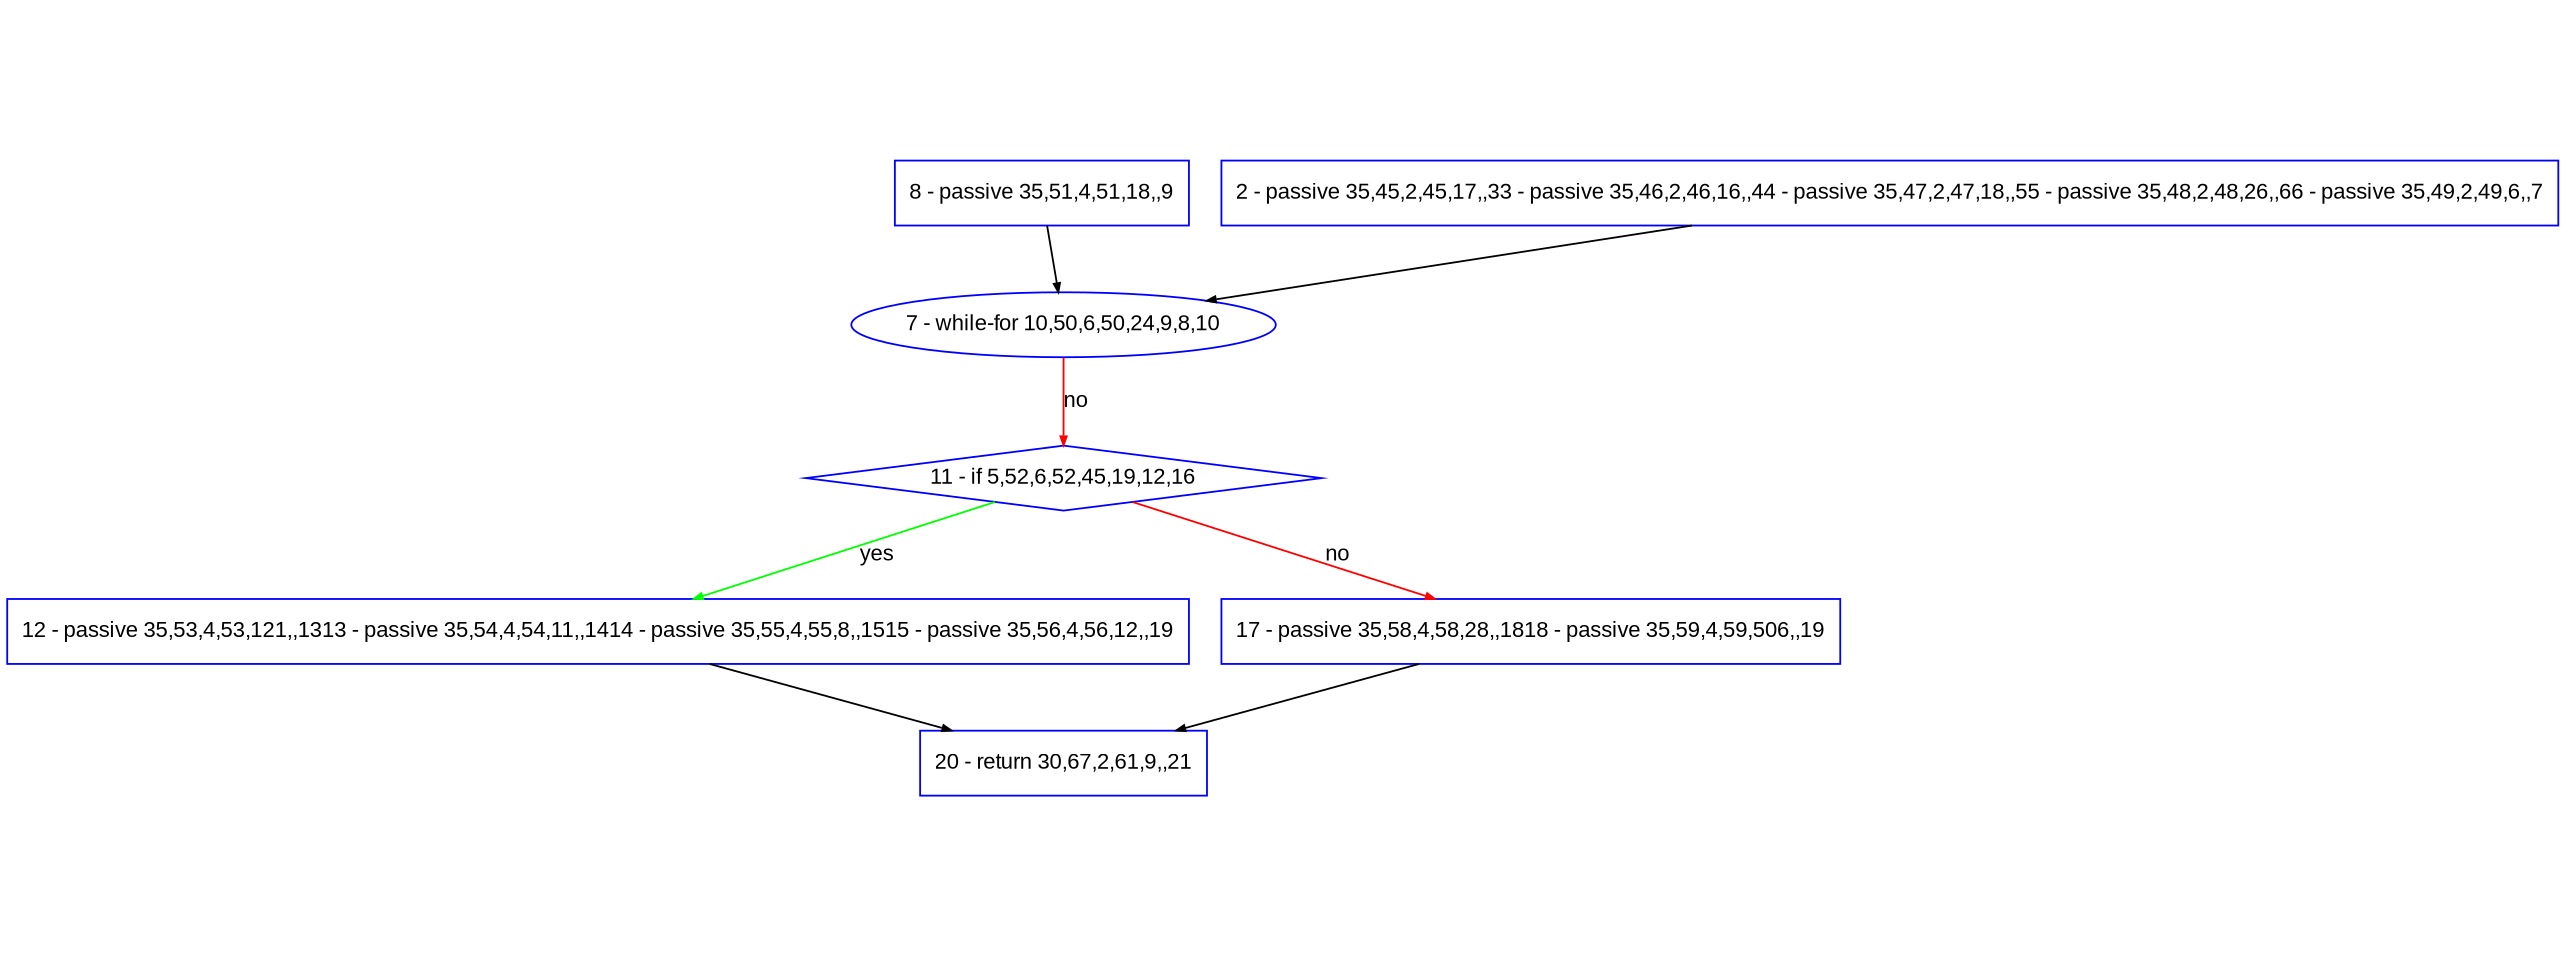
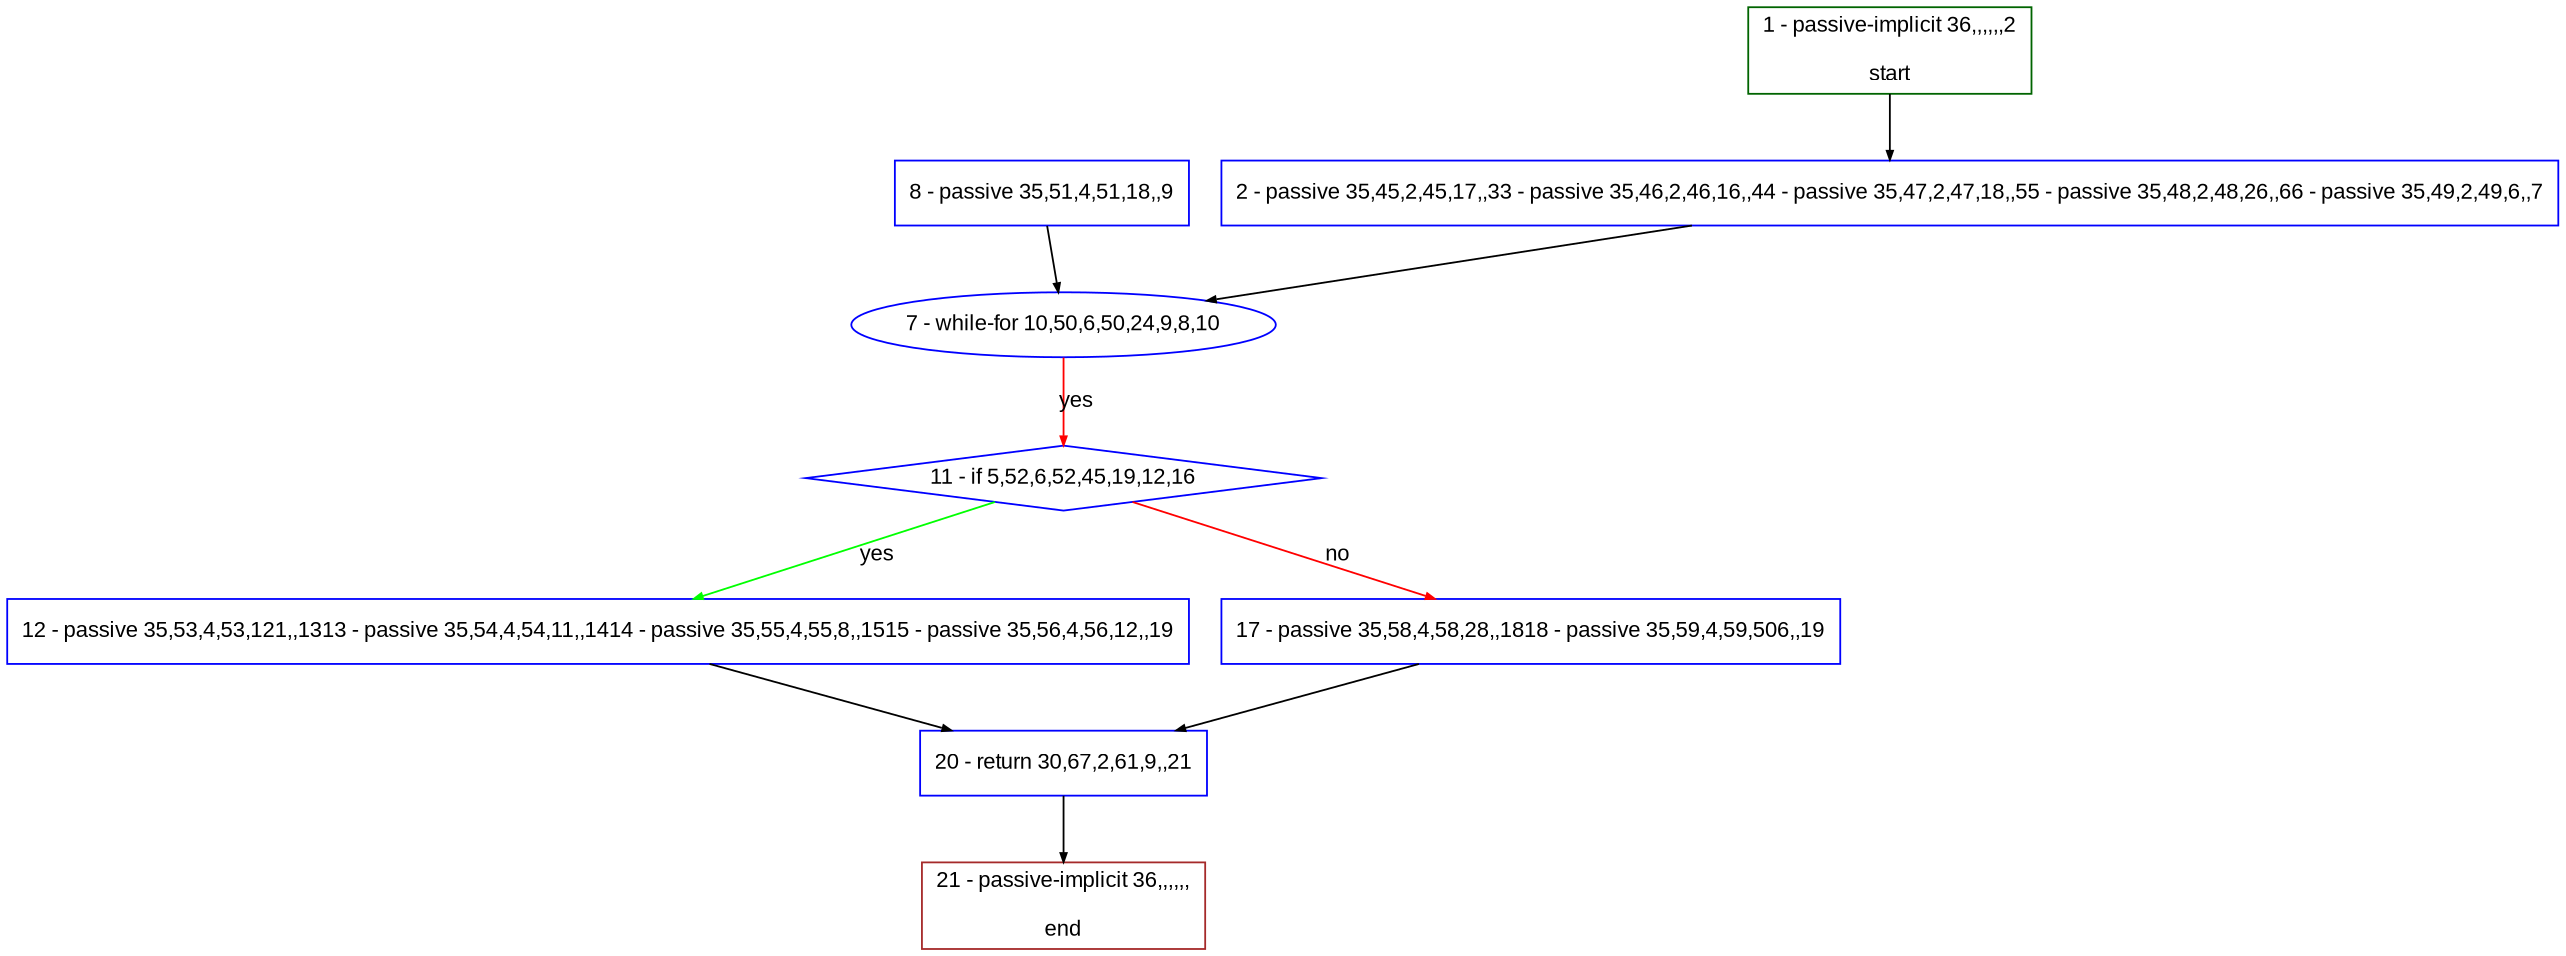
none -> (1890, 51)
(1076, 401) -> (1076, 401)
none -> (1064, 906)
